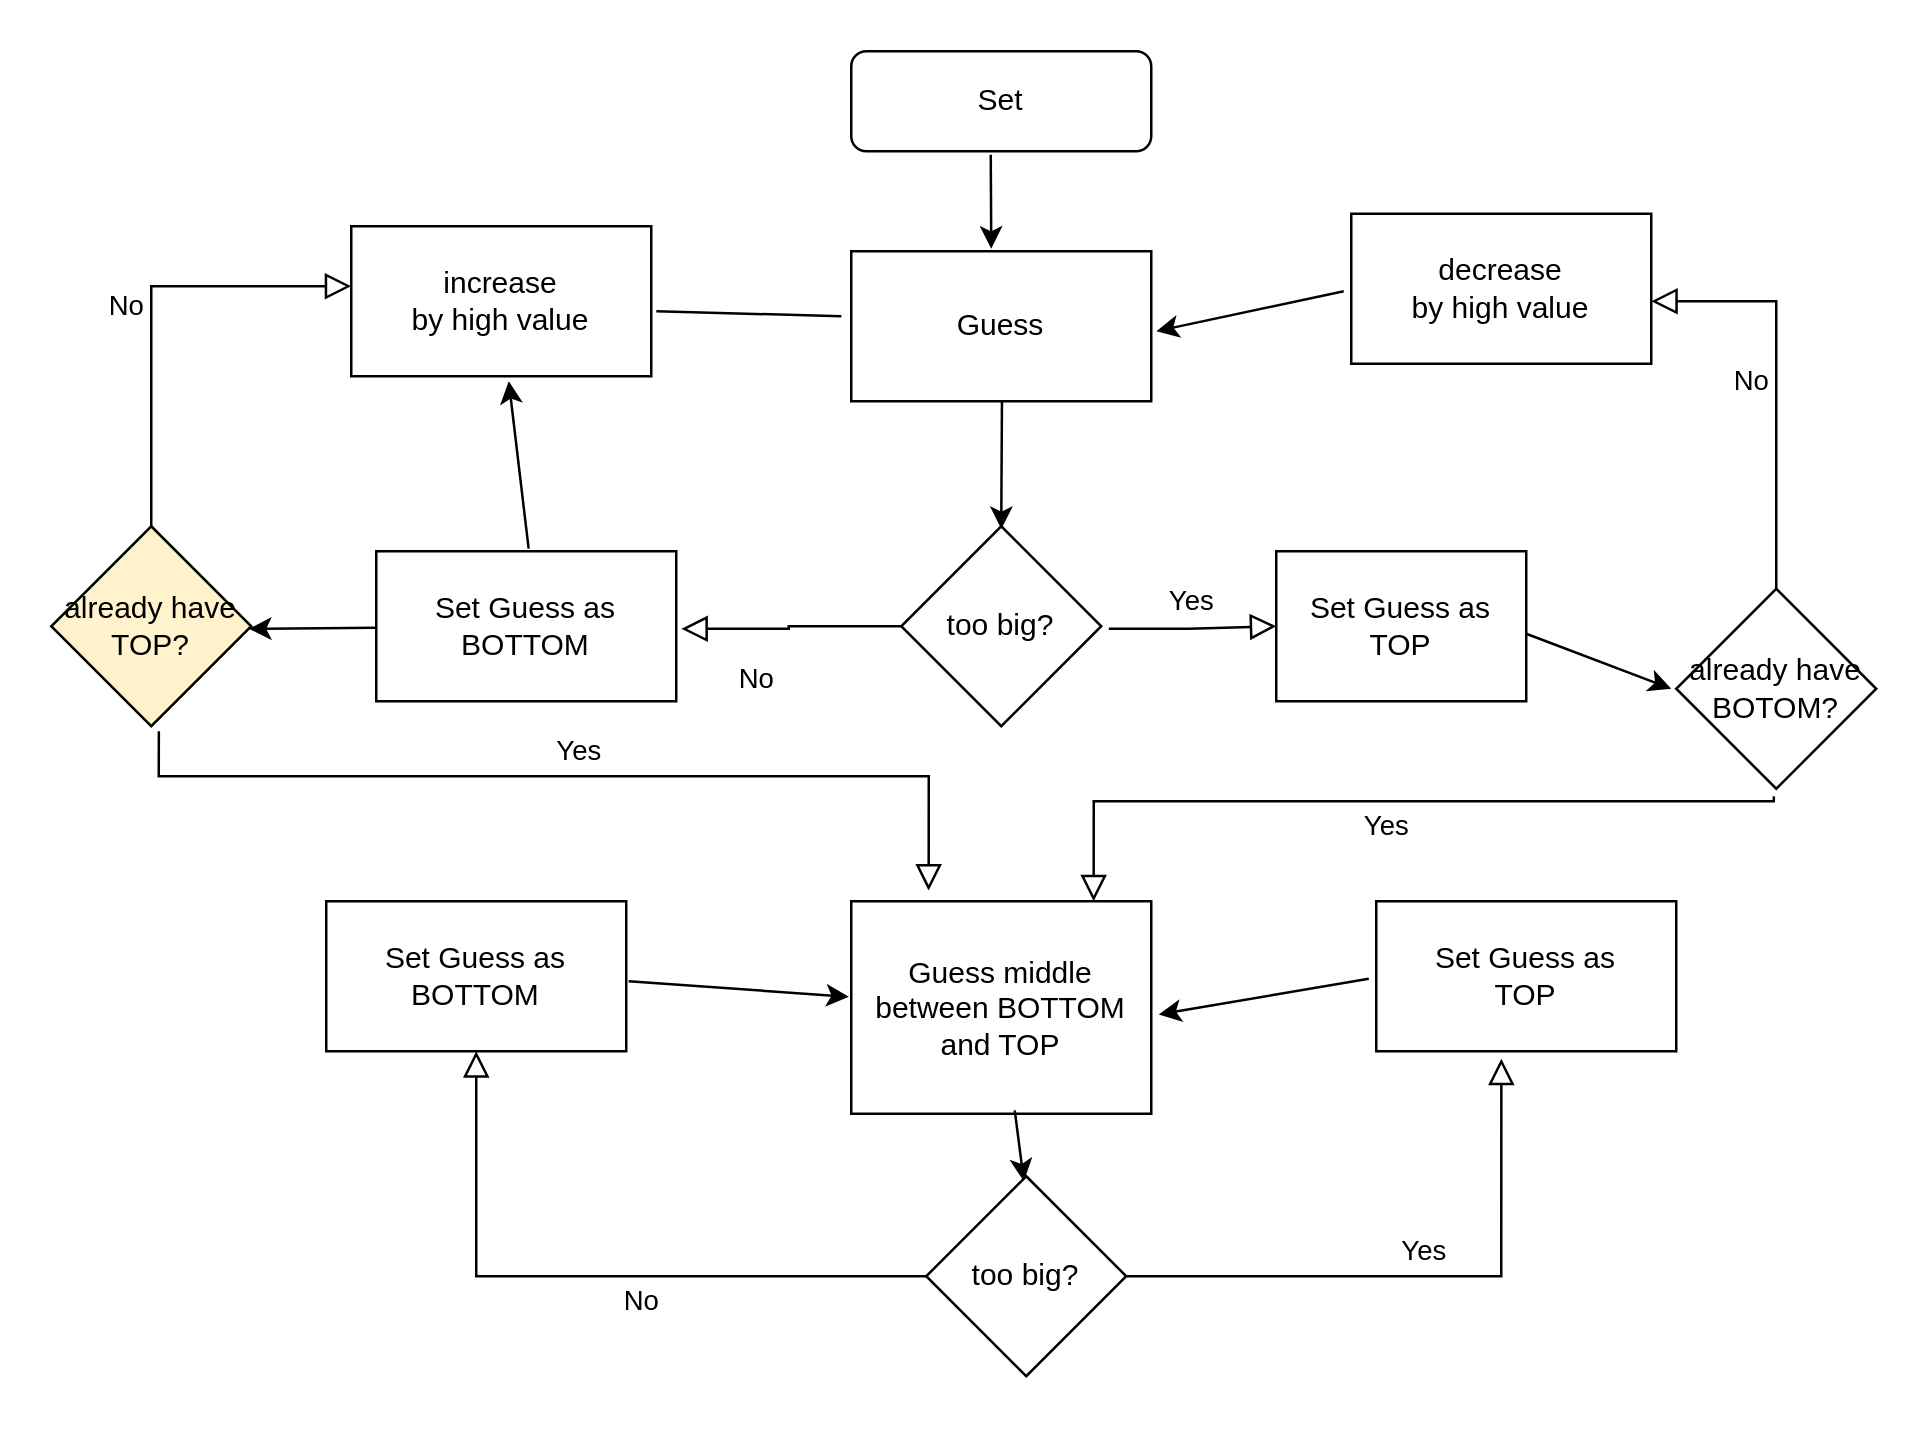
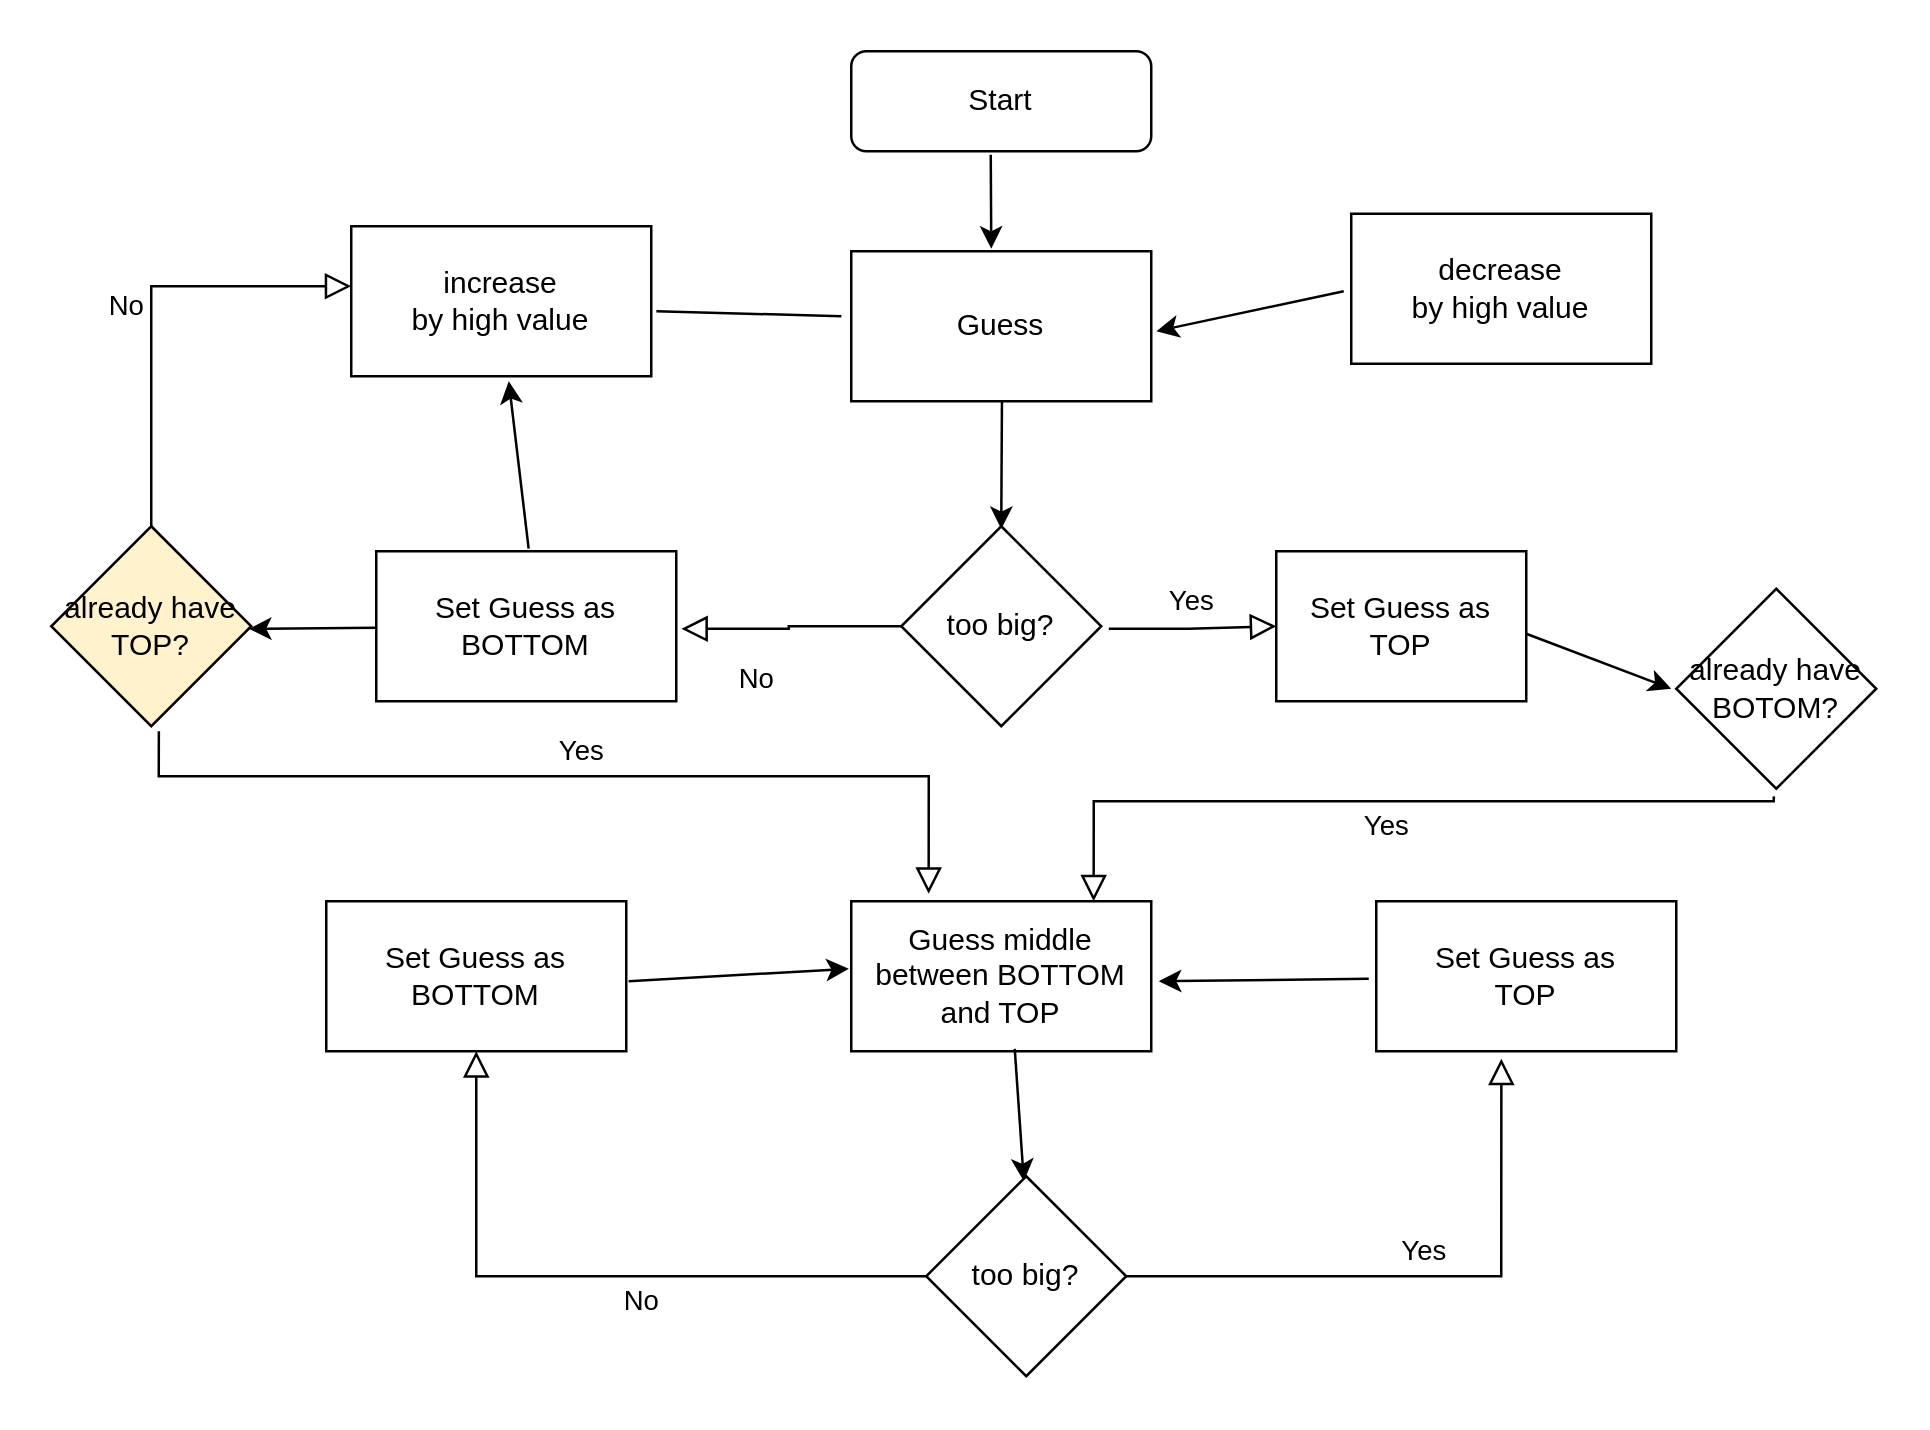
(1001, 101) -> (1001, 101)
(1776, 395) -> none
(1001, 1008) -> (1001, 976)
